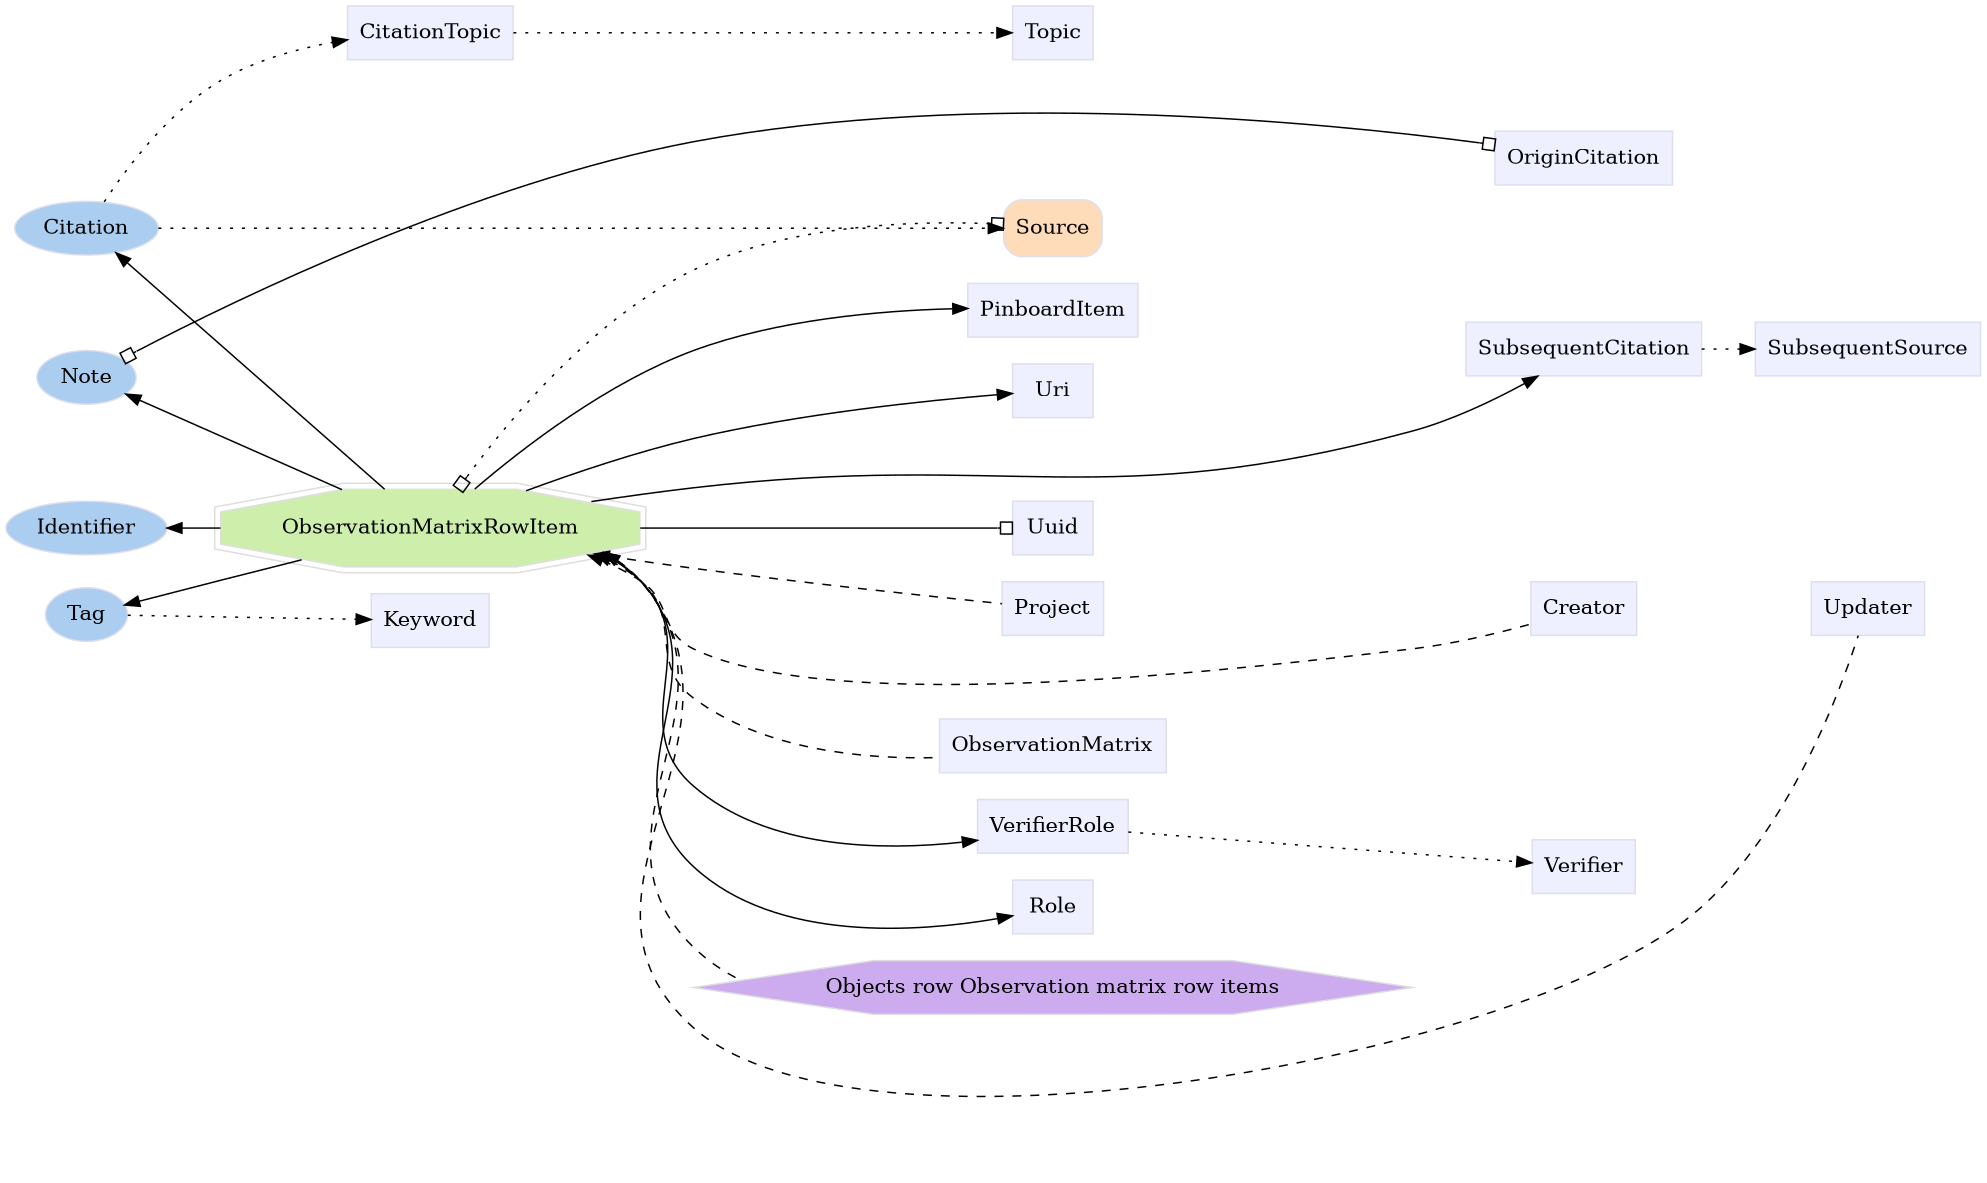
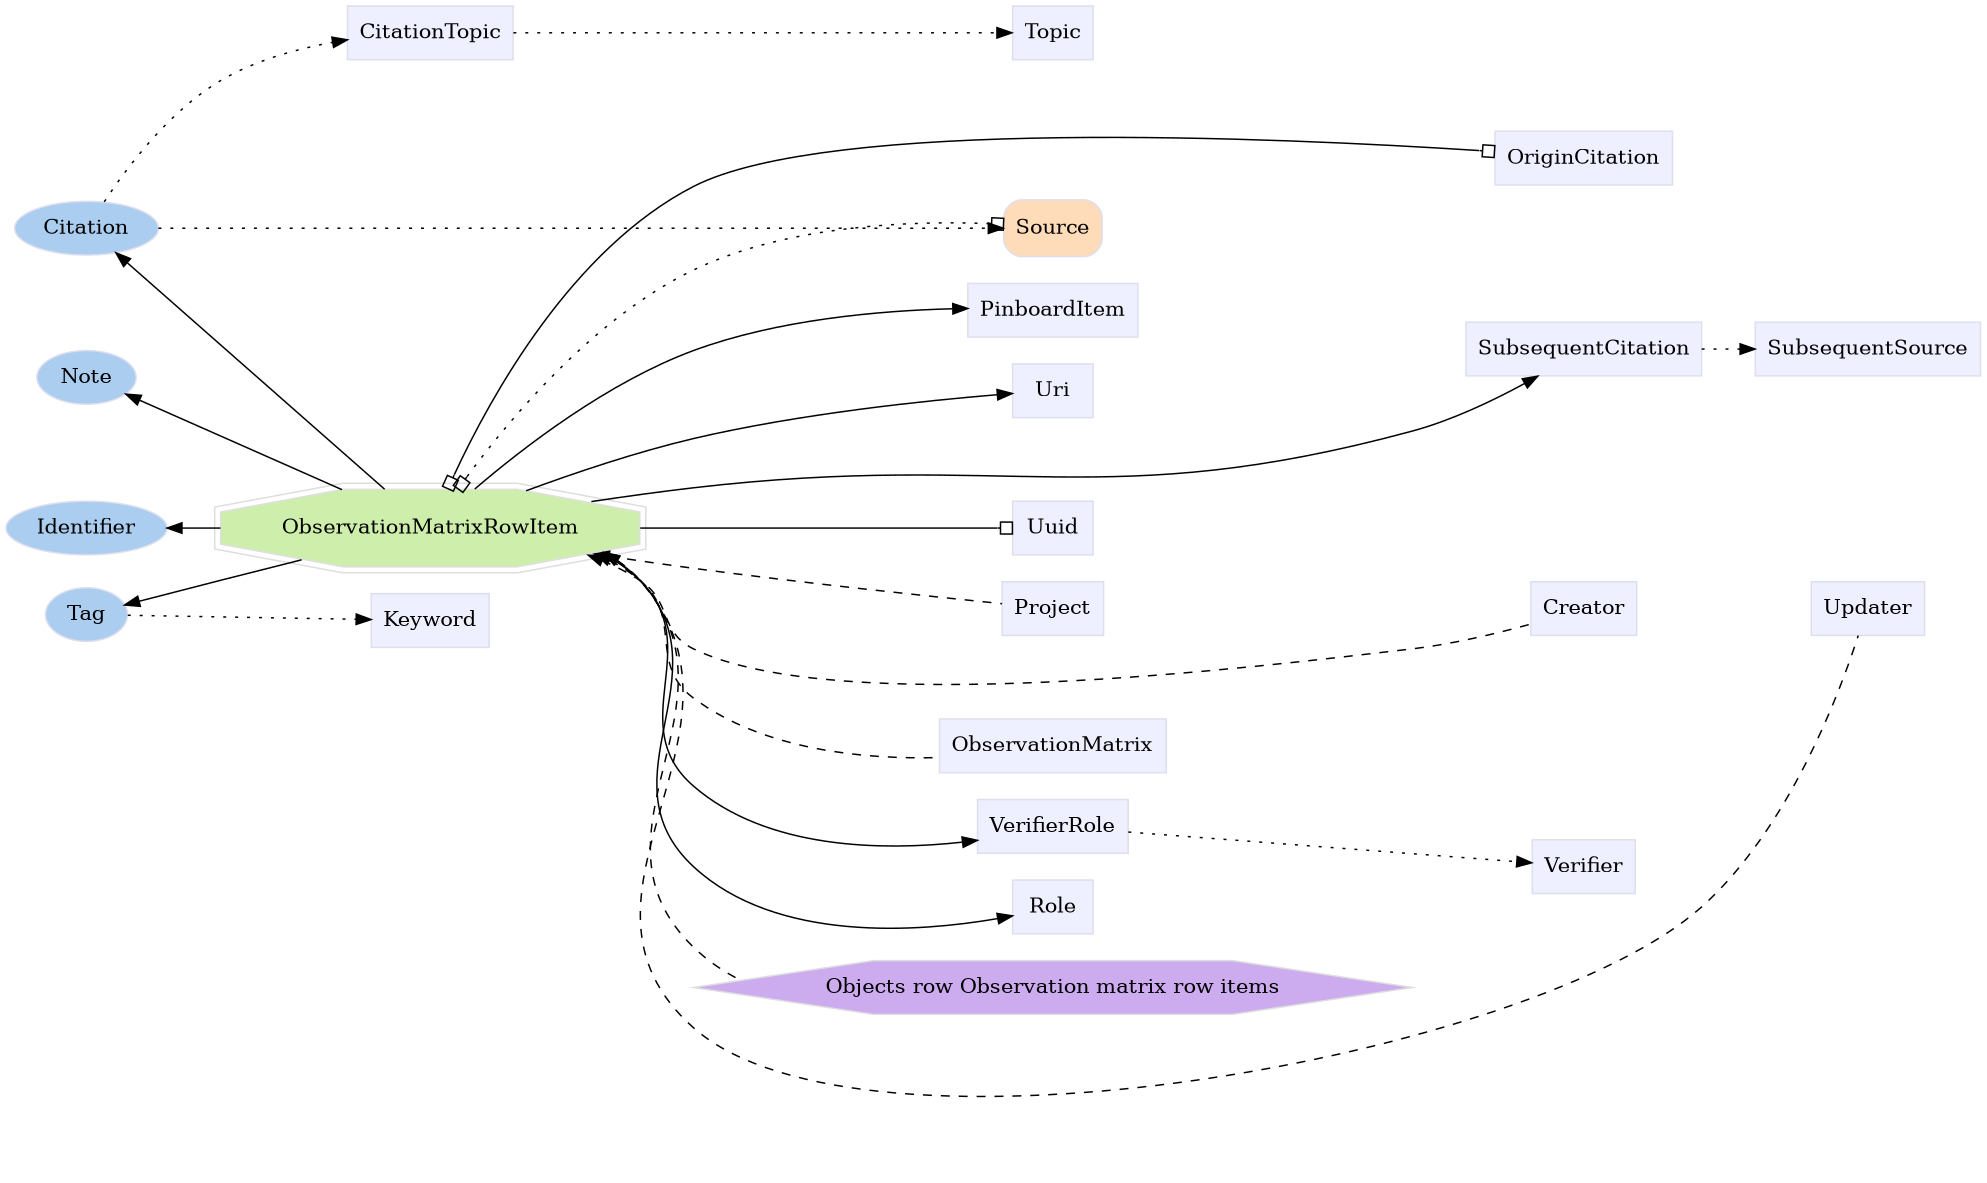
(789, 128) -> (894, 146)
